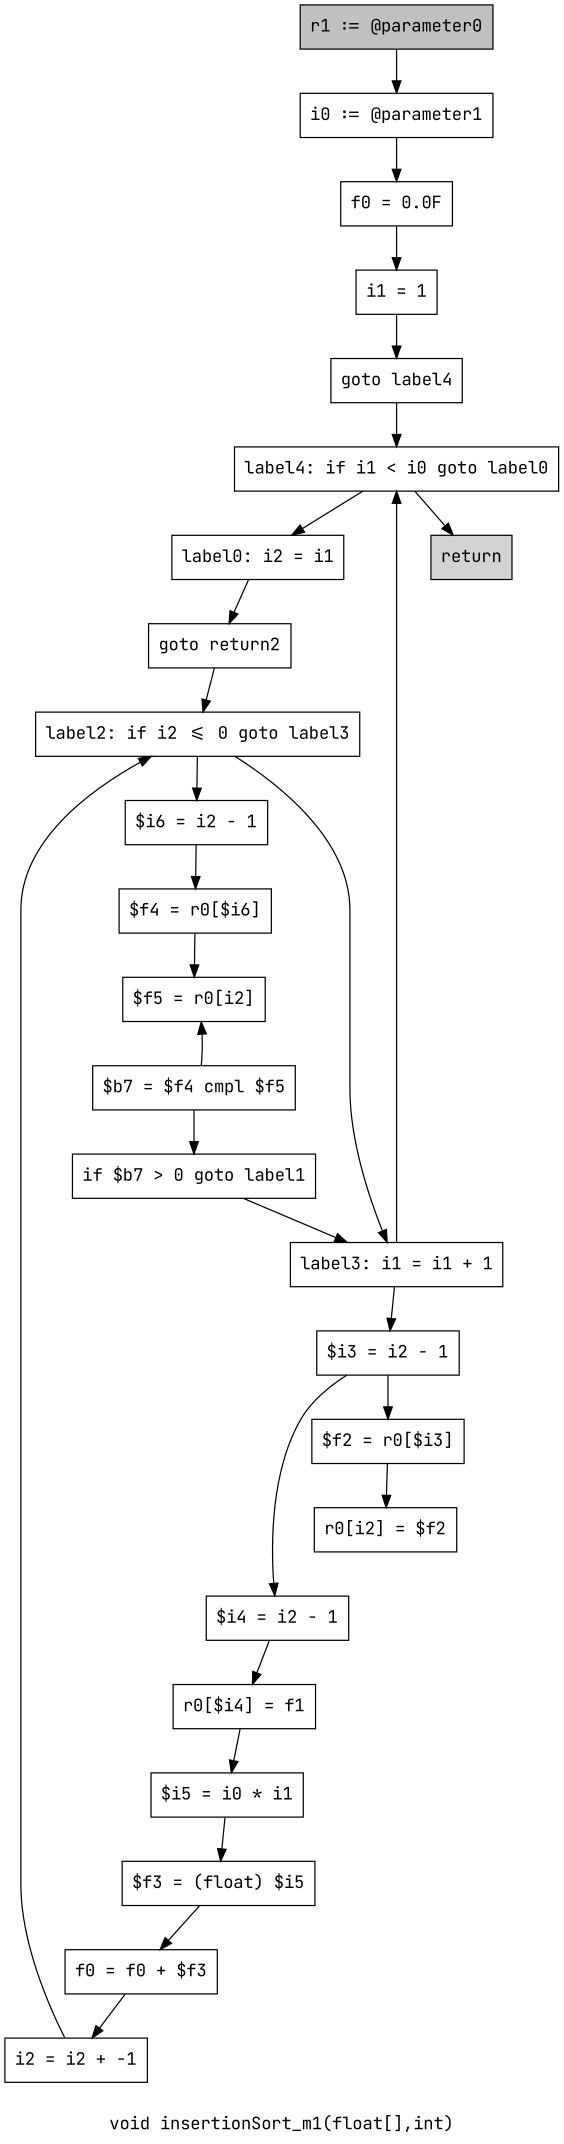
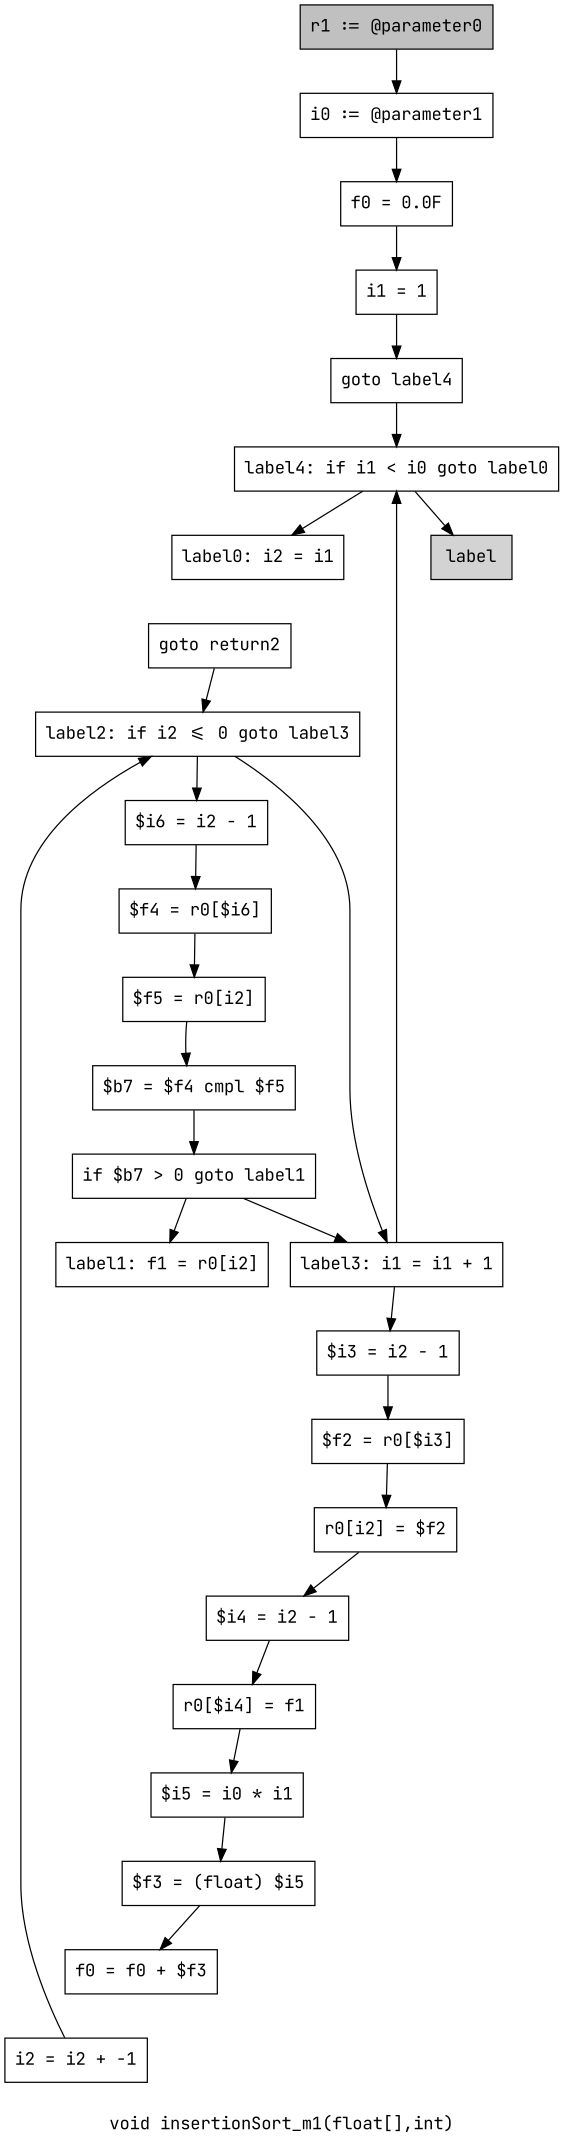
(471, 557) -> (471, 557)
(241, 596) -> none
(202, 1050) -> (186, 1038)
none -> (162, 1265)
(282, 1468) -> (336, 1570)
(112, 2011) -> none
